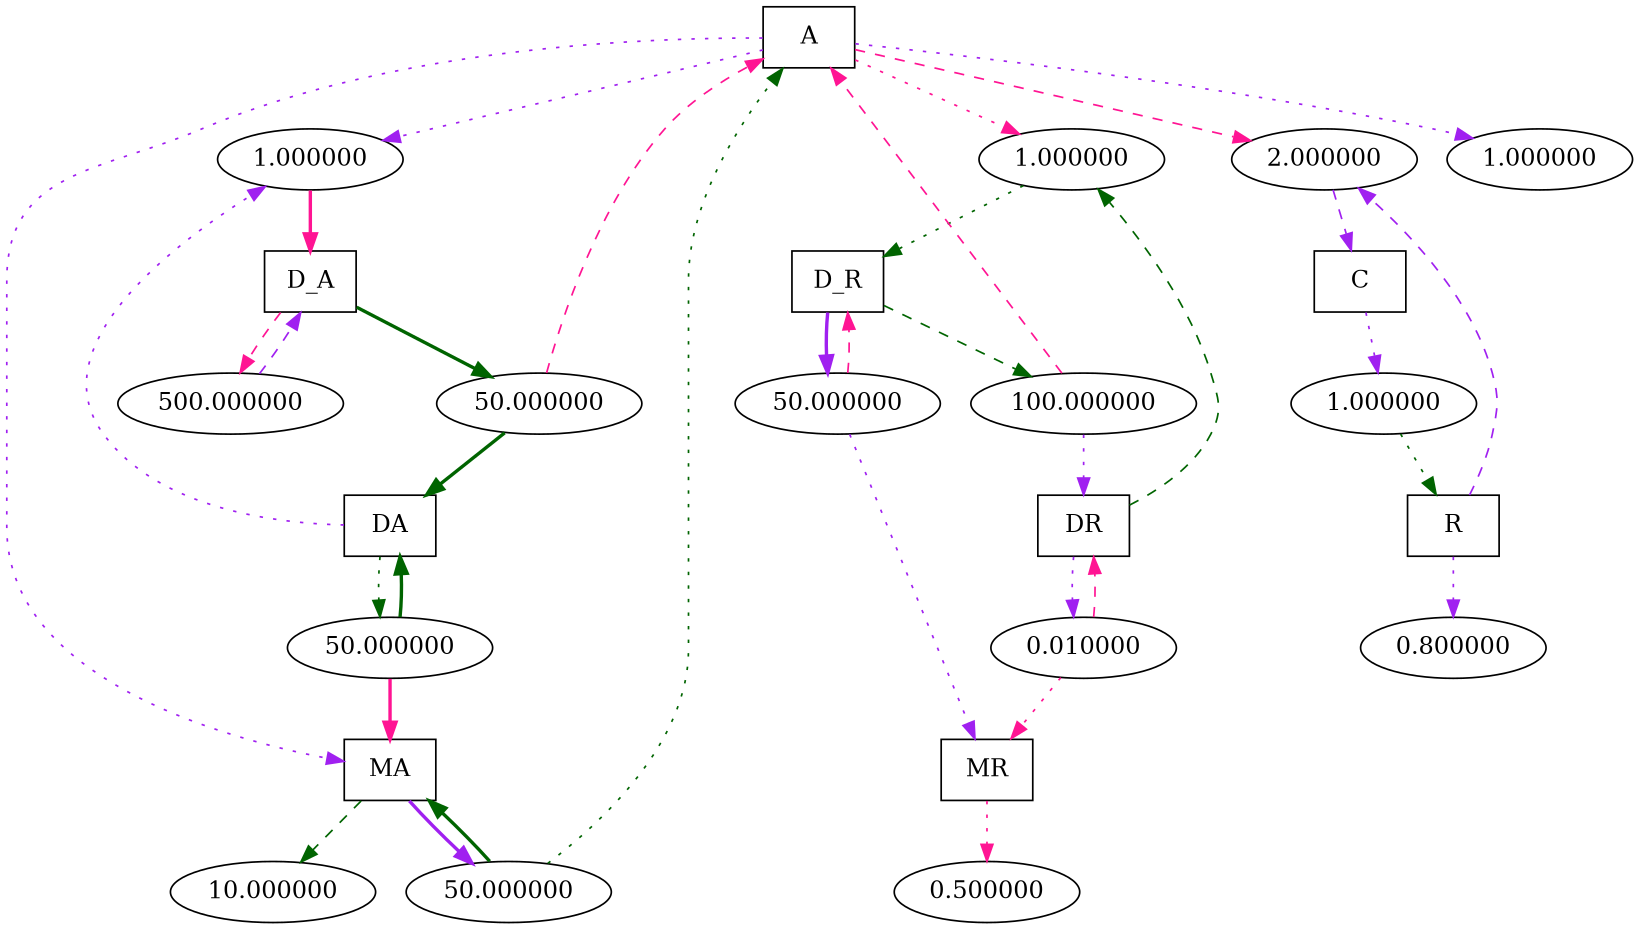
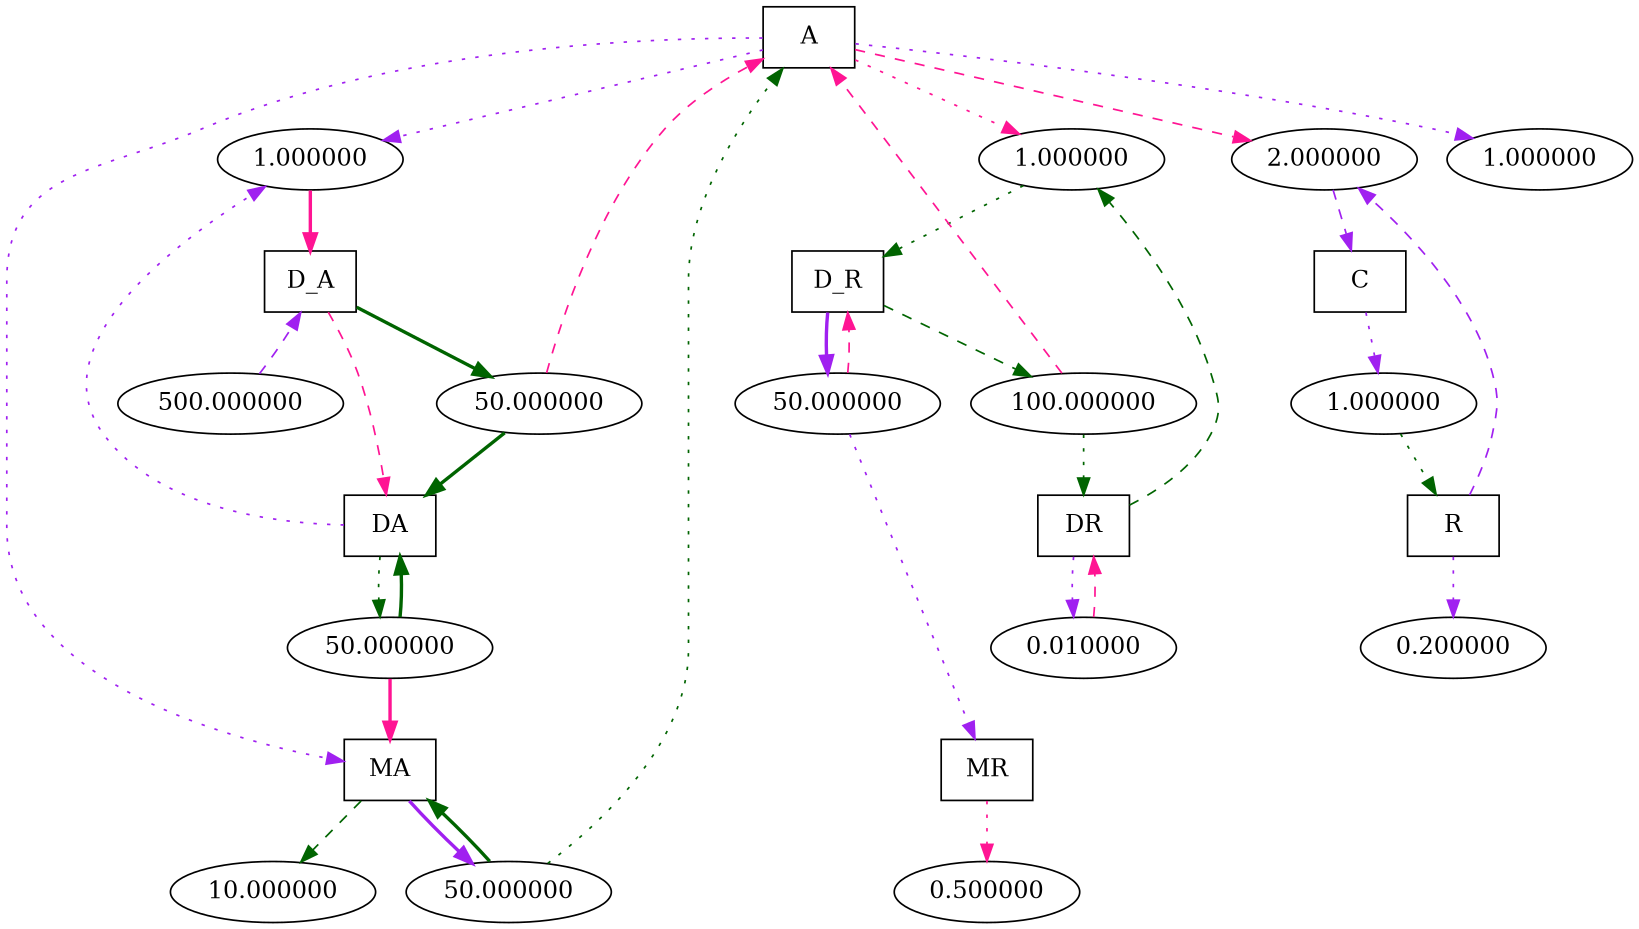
(264, 335) -> (364, 392)
(1084, 456) -> (1084, 456)
(1453, 648) -> (1453, 648)
(1041, 701) -> none
